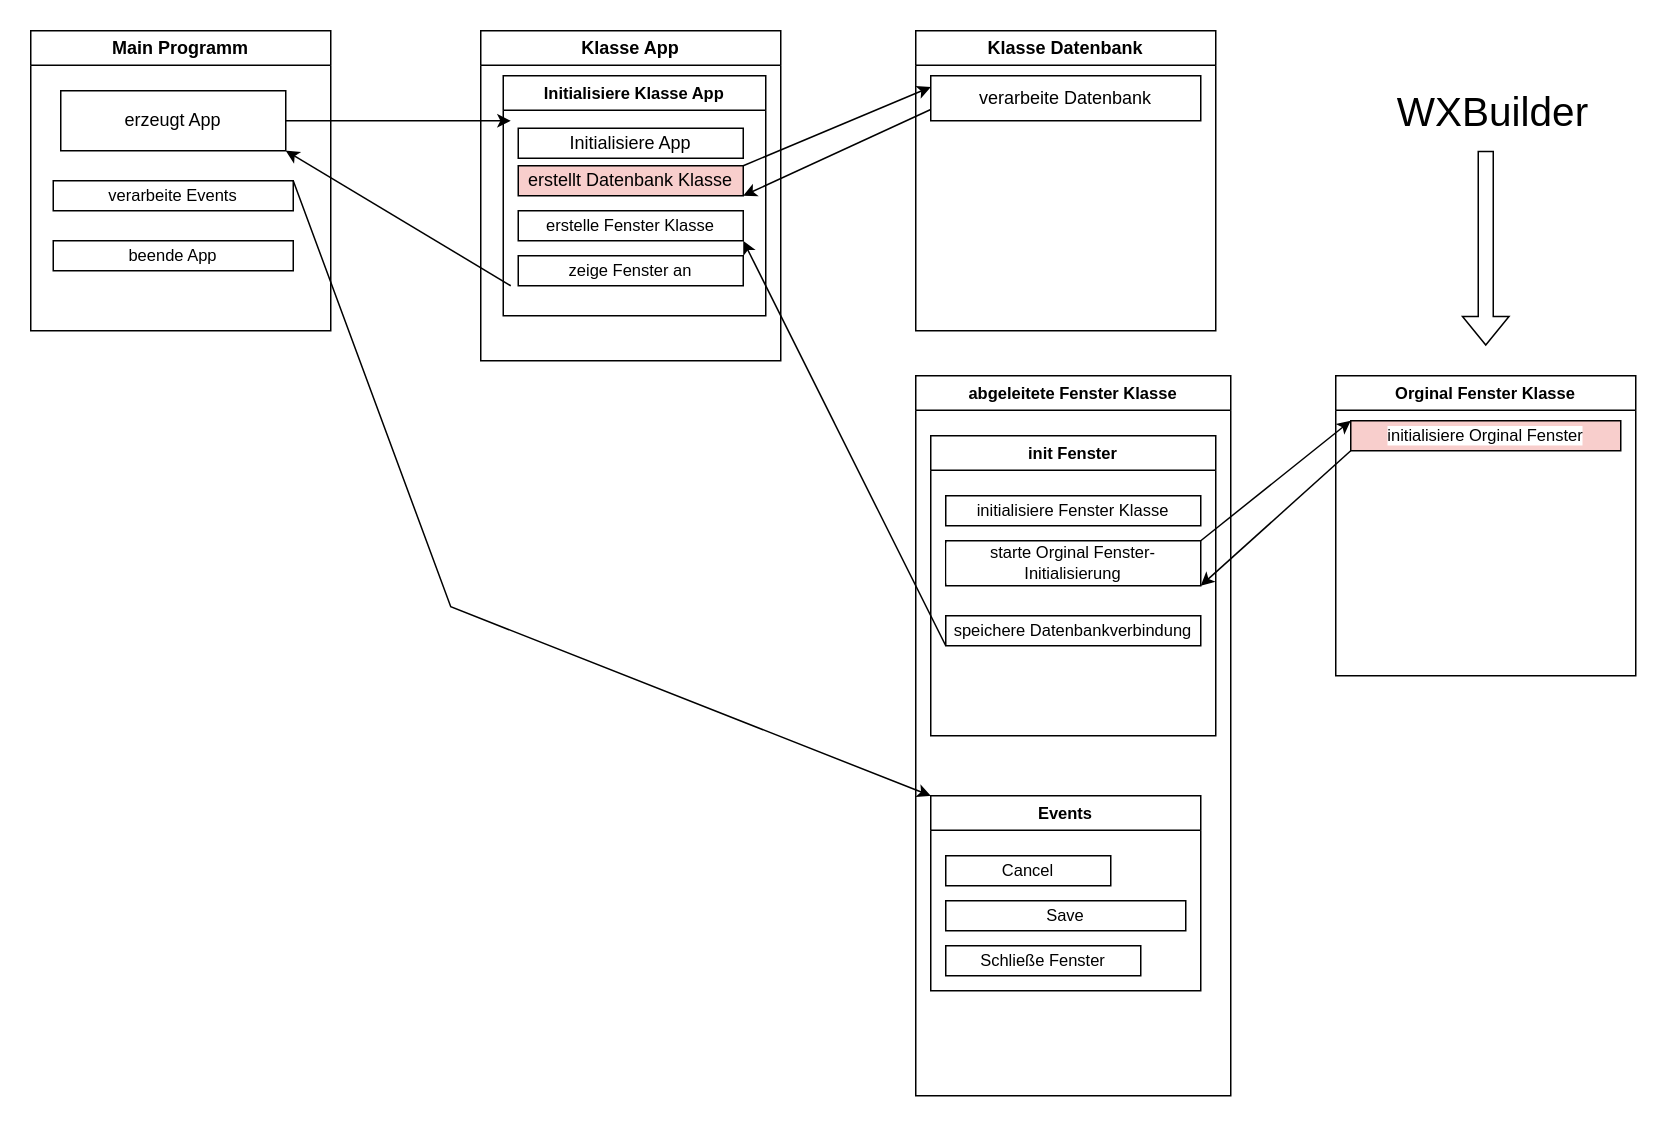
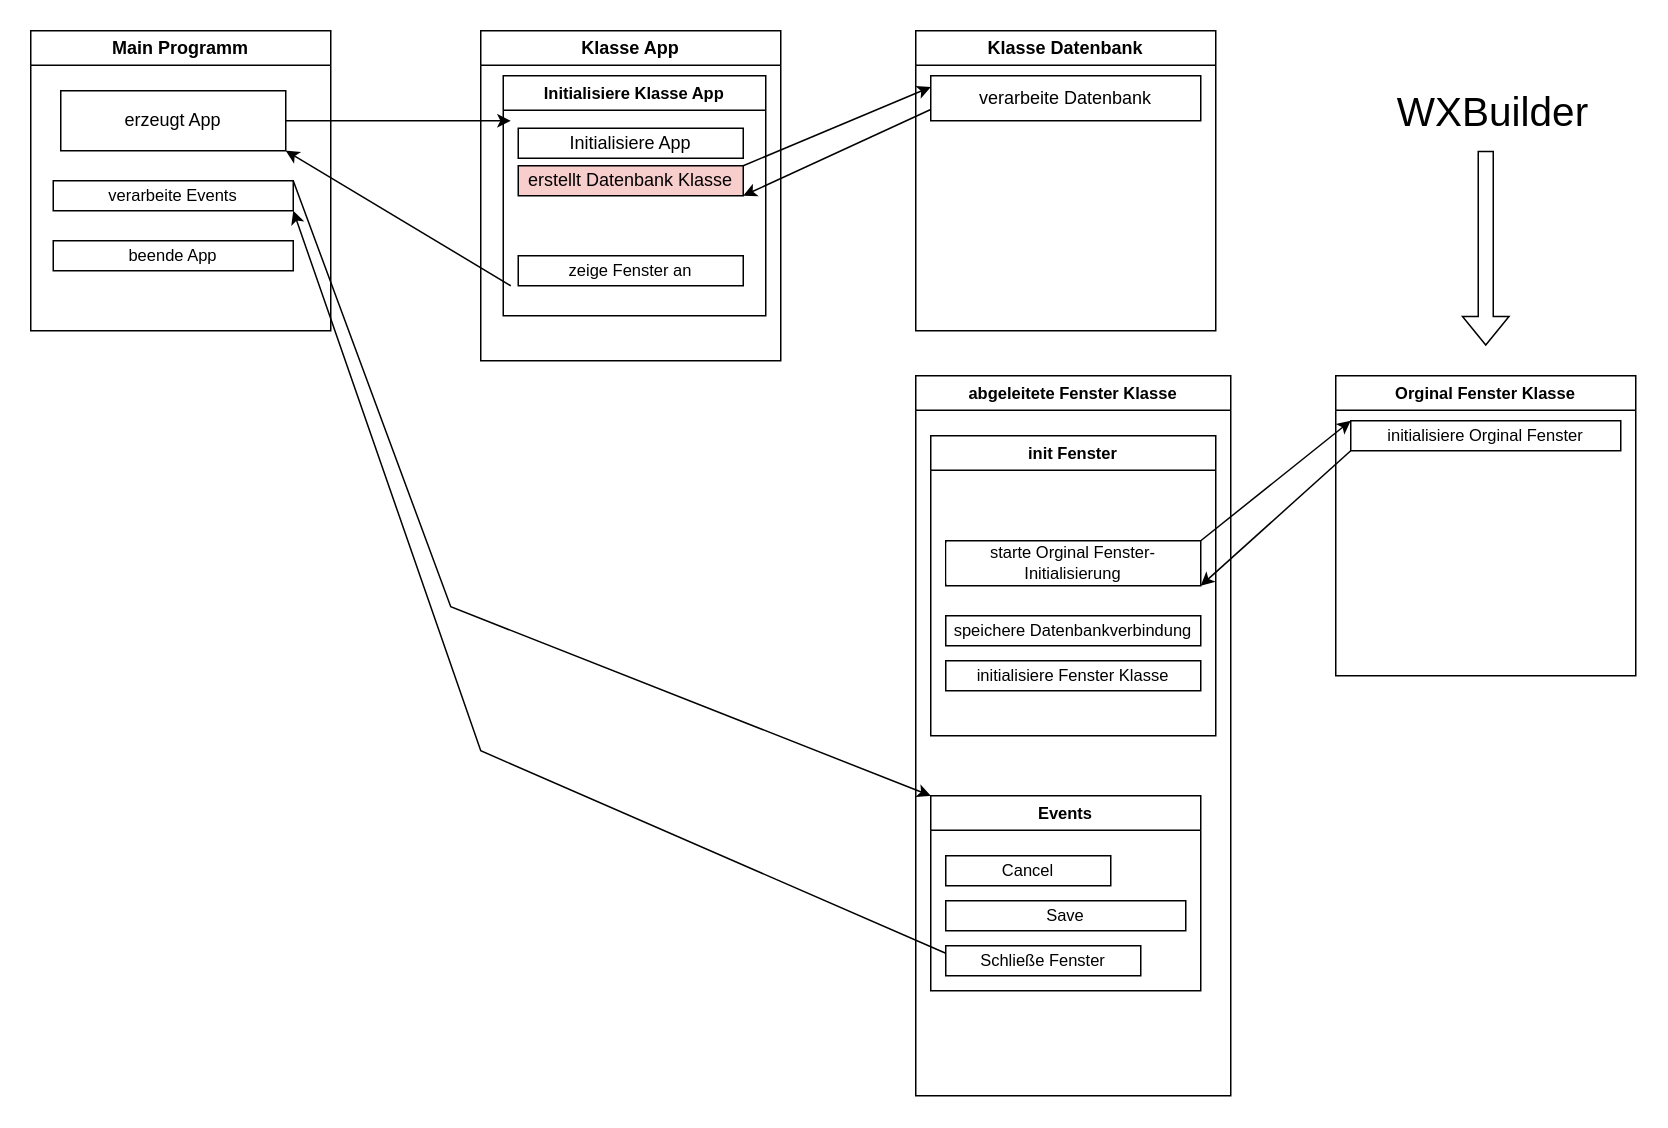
(631, 226) -> none
(1486, 436) -> (1486, 436)
(847, 449) -> none
(1073, 511) -> (1073, 676)
none -> (506, 762)
